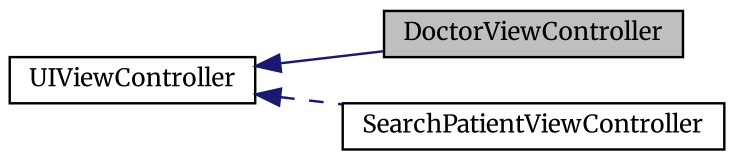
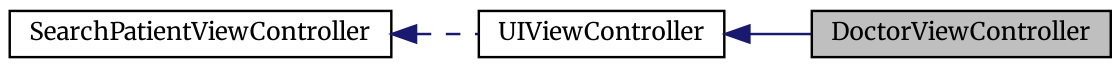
(311, 101) -> (448, 34)
